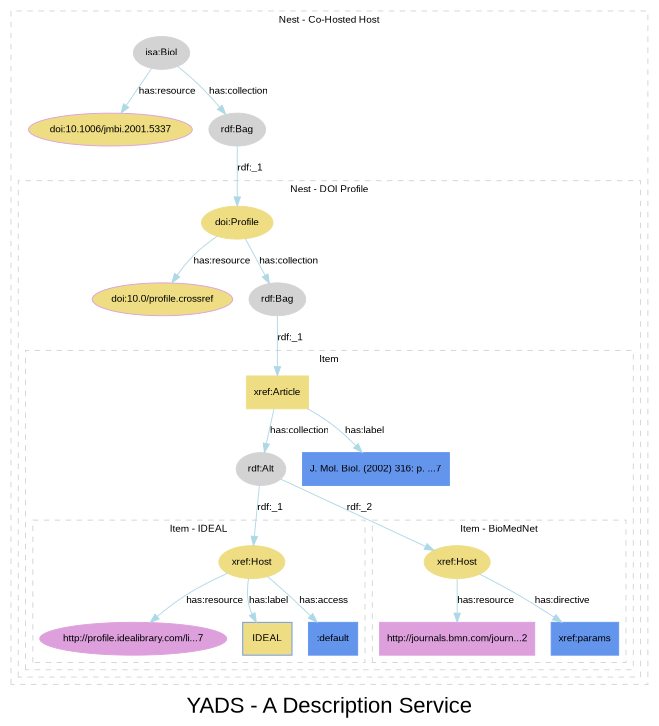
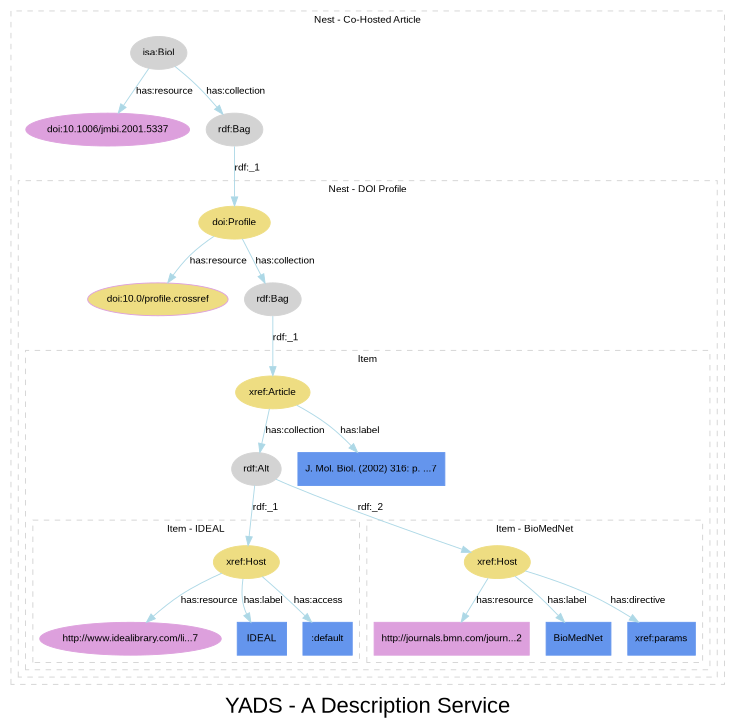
(329, 20) -> (368, 20)
(110, 130) -> (108, 130)
(277, 392) -> (273, 392)
(133, 639) -> (130, 639)
(267, 639) -> (262, 639)
none -> (579, 639)
